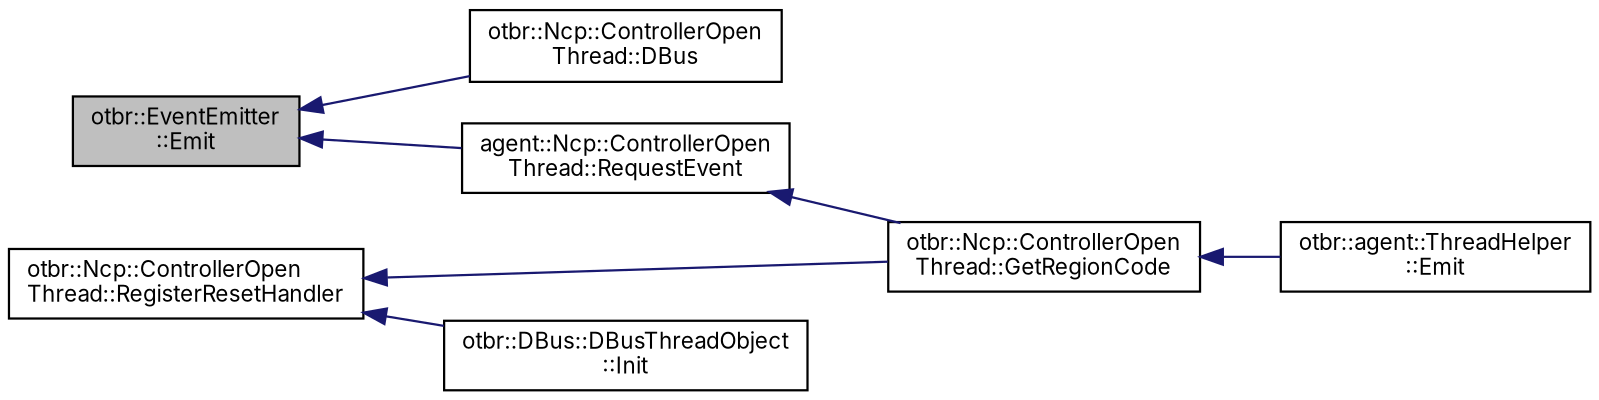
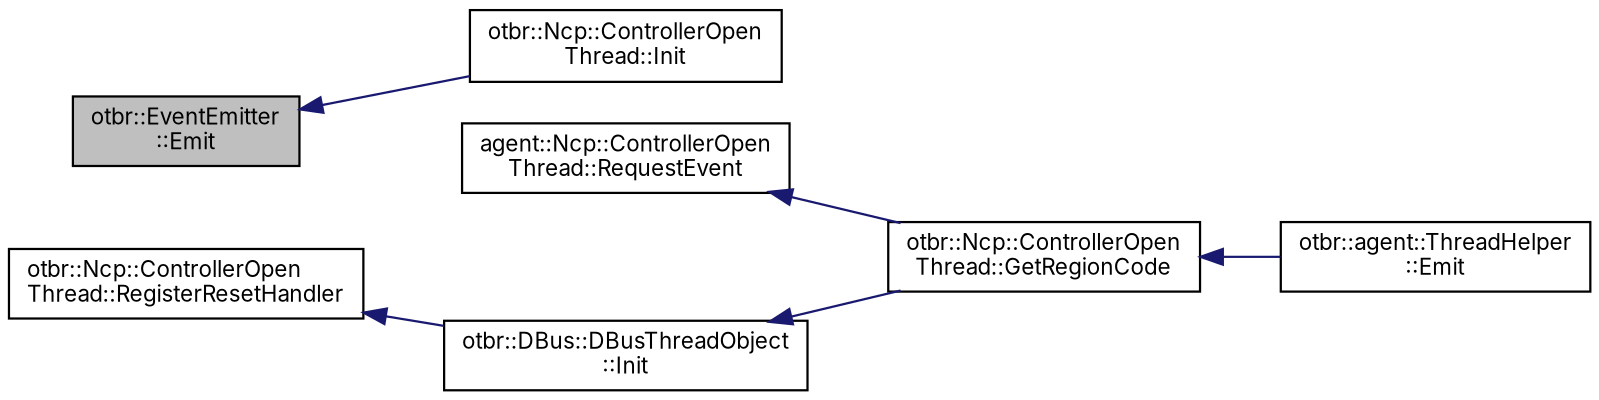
(626, 46) -> (626, 46)
(392, 144) -> none
(638, 270) -> (846, 304)
